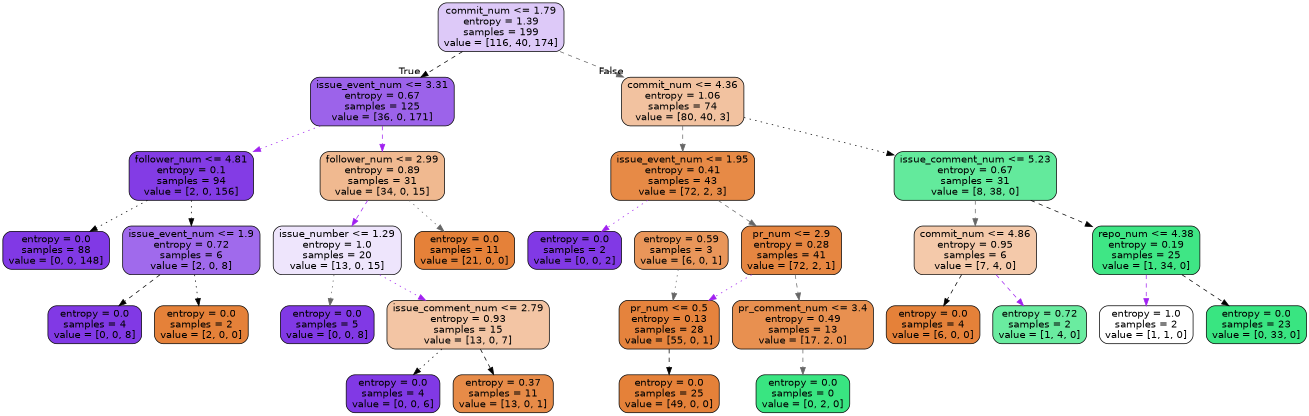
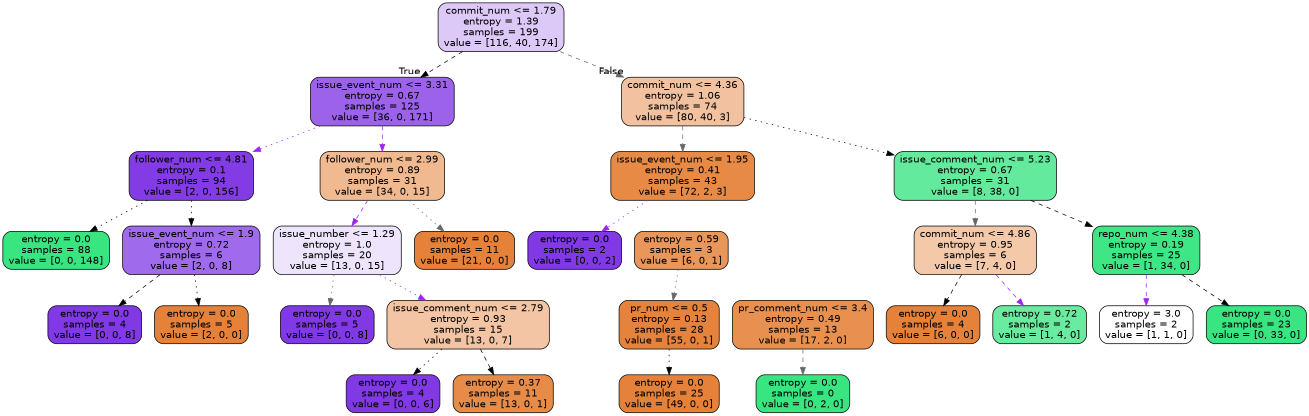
(56, 250) -> (56, 250)
(791, 250) -> none
(201, 325) -> (201, 325)
(1146, 325) -> (1146, 325)
(669, 358) -> (669, 358)
